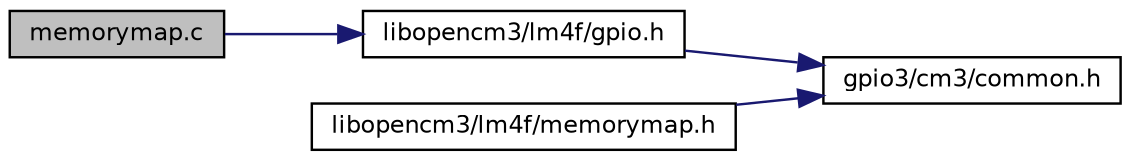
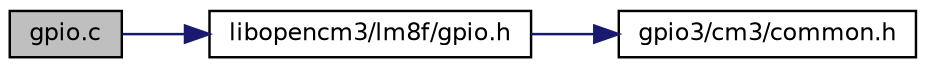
(117, 34) -> (66, 34)
(524, 34) -> (370, 34)
(524, 127) -> none
